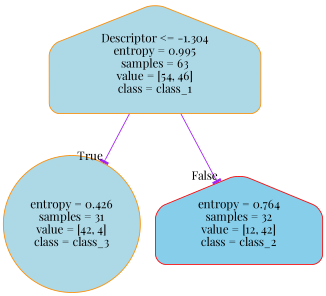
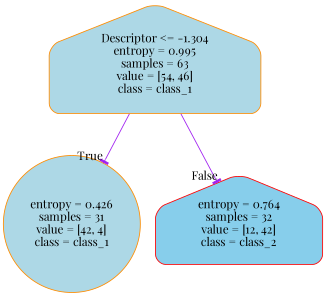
(72, 224) -> (72, 224)
